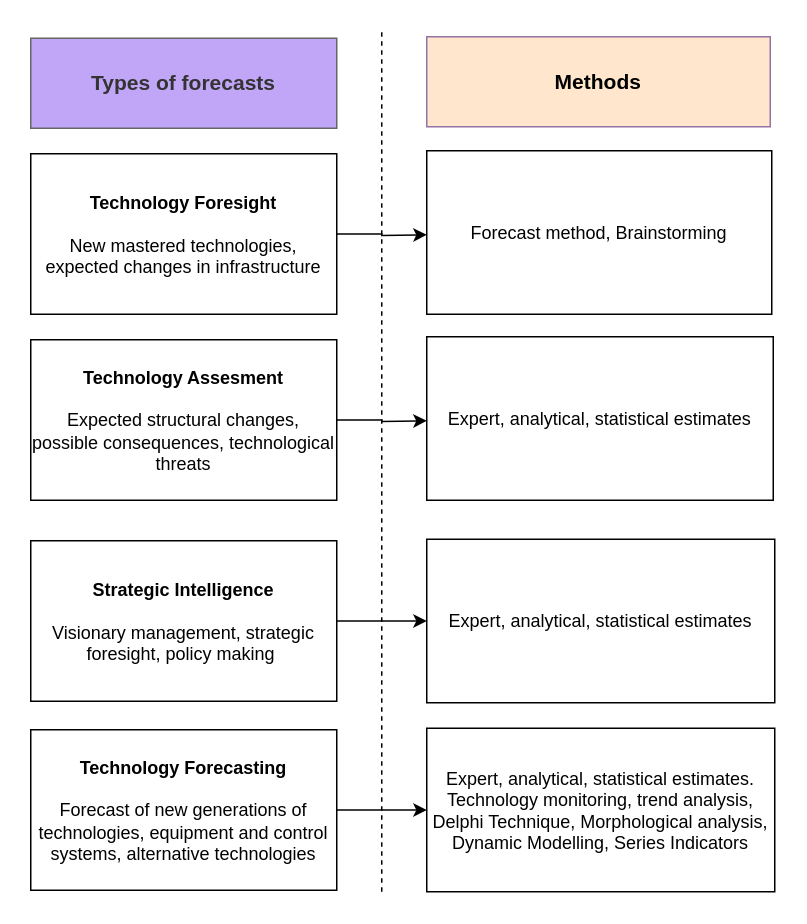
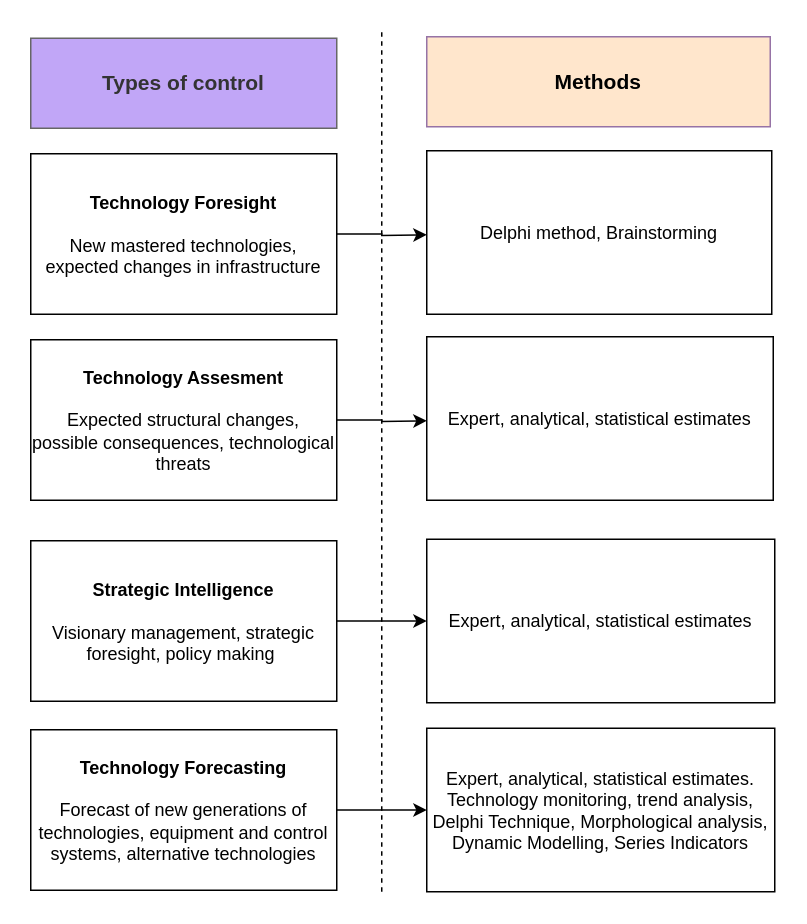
(184, 83) -> (184, 83)
(599, 233) -> (599, 233)
